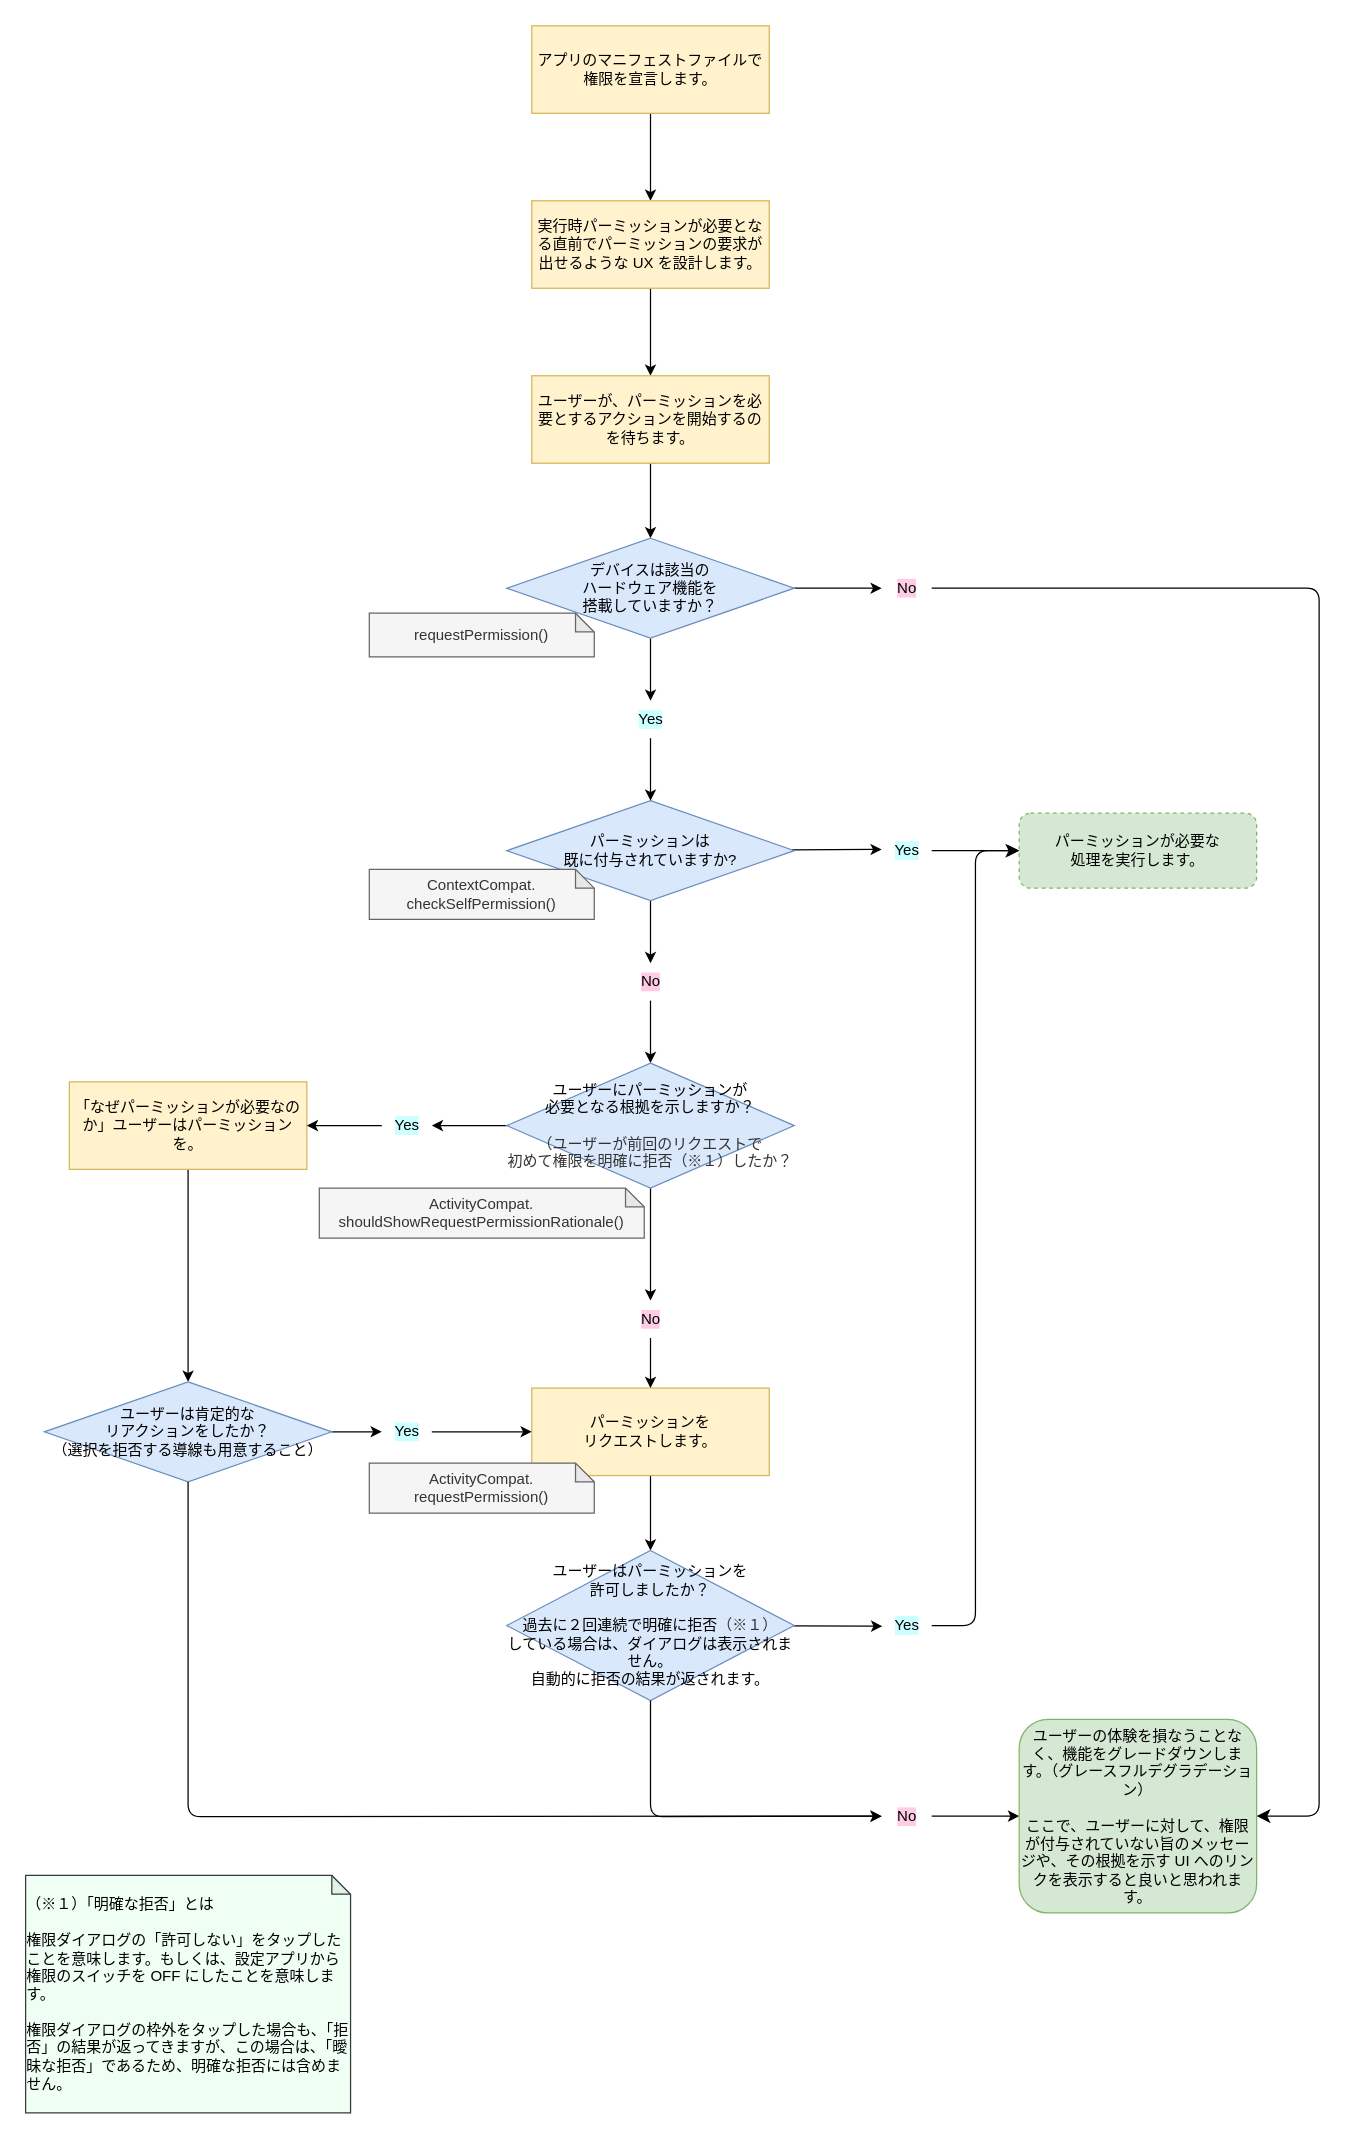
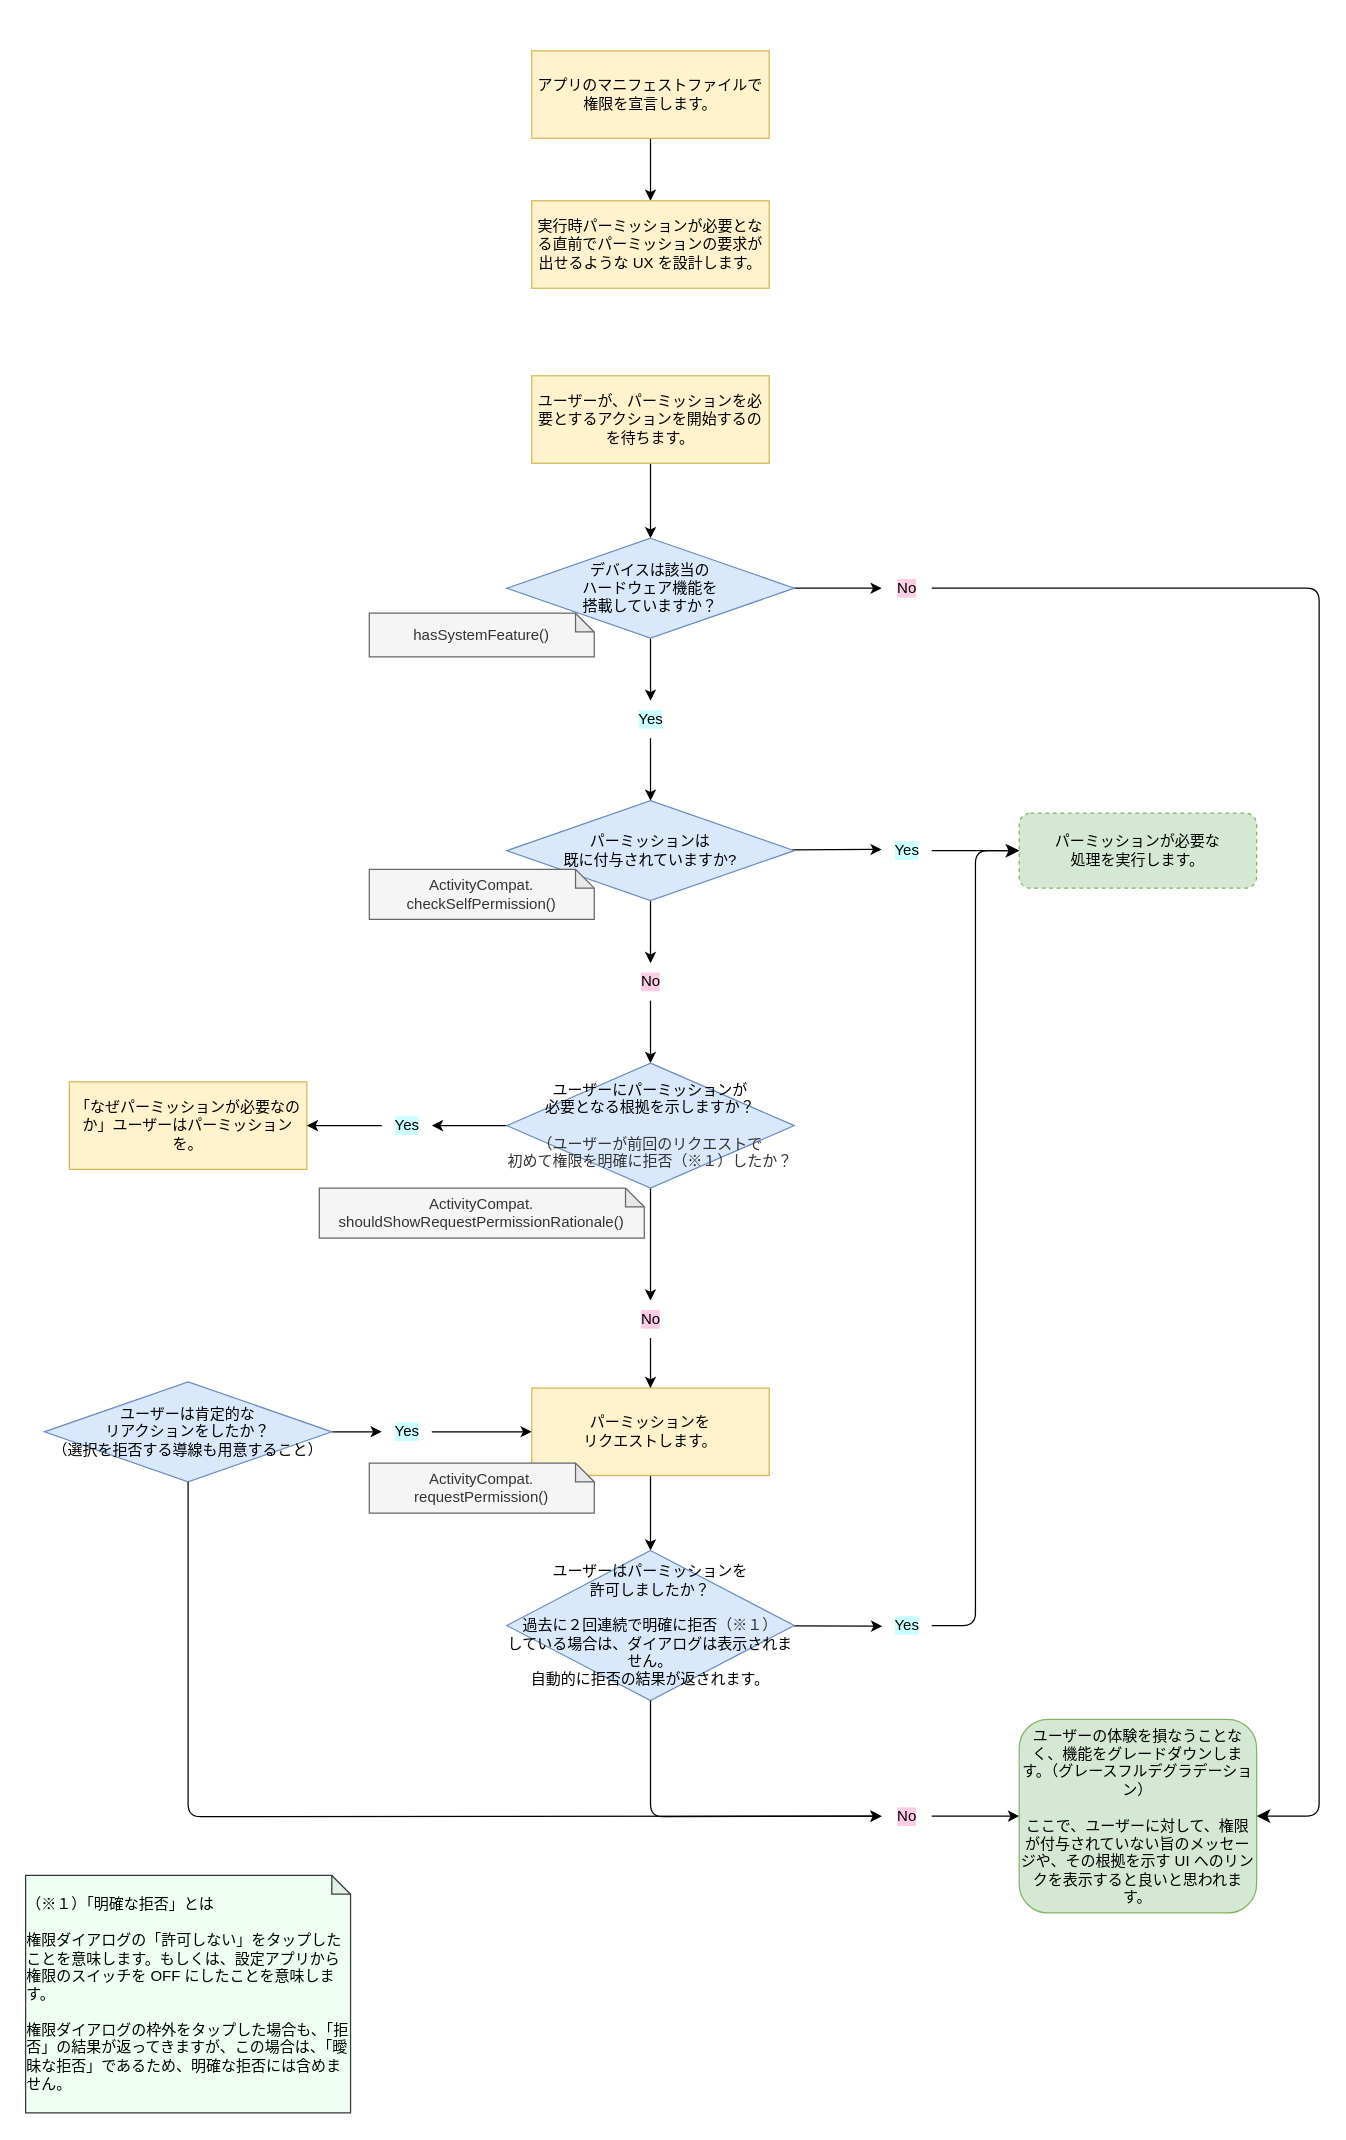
(651, 69) -> (651, 94)
(651, 327) -> none
(482, 636) -> (482, 636)
(482, 894) -> (482, 894)
(188, 1272) -> none
